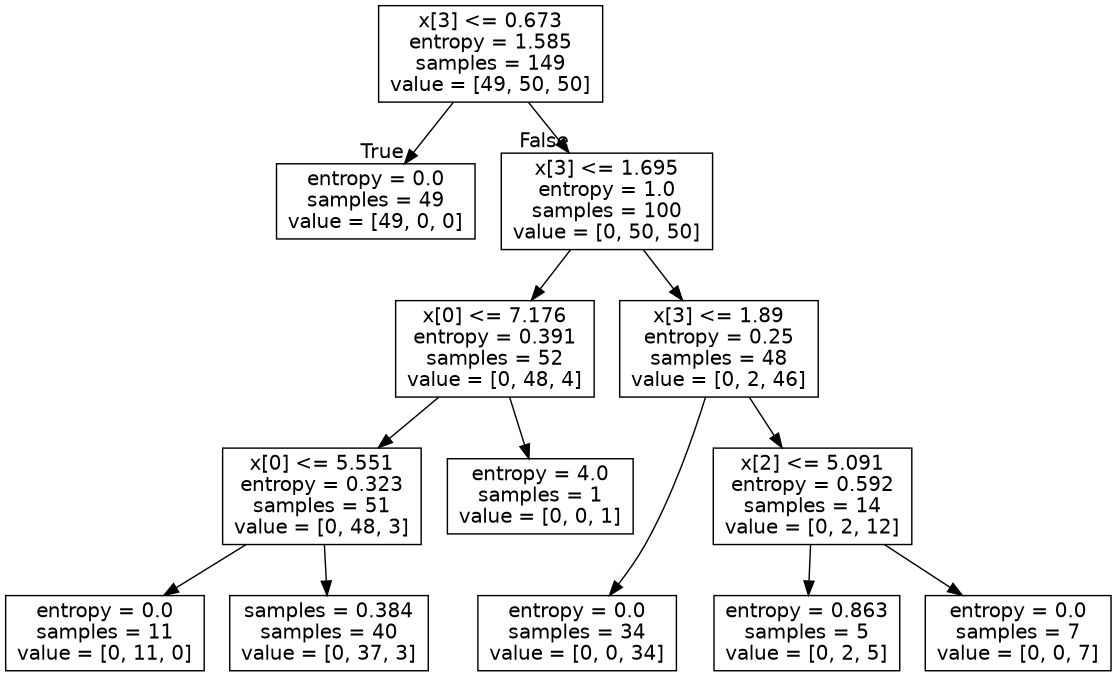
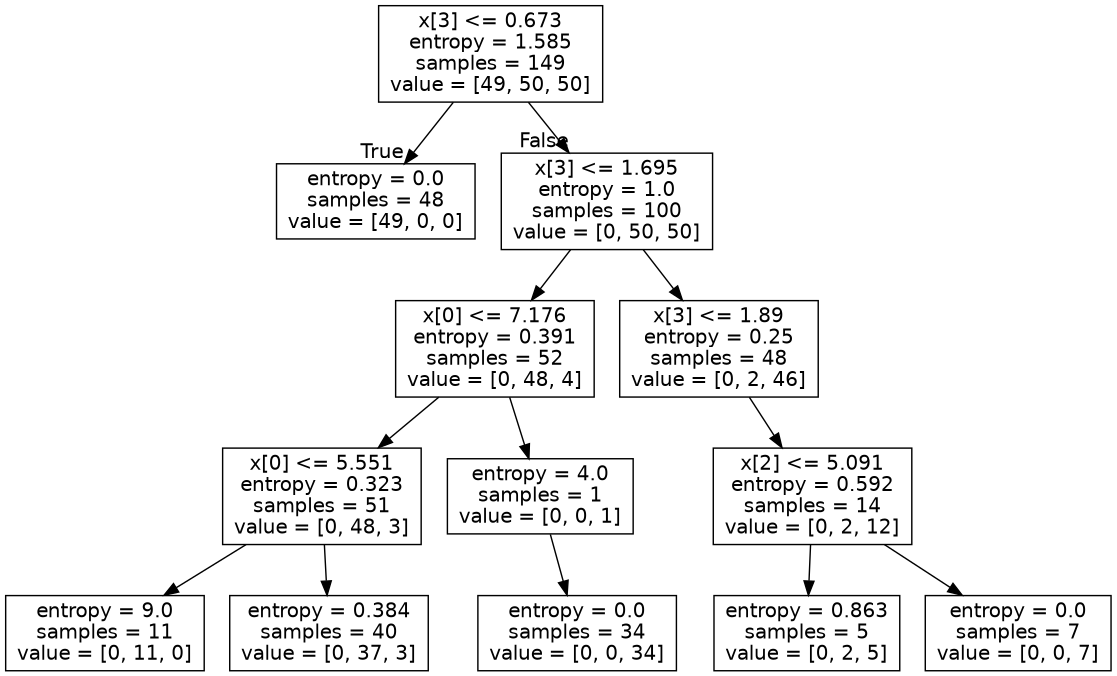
(376, 201) -> (376, 201)
(670, 494) -> (557, 558)
(105, 633) -> (105, 633)
(329, 633) -> (329, 633)
